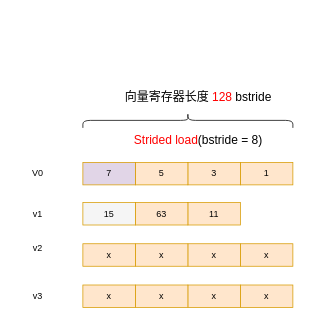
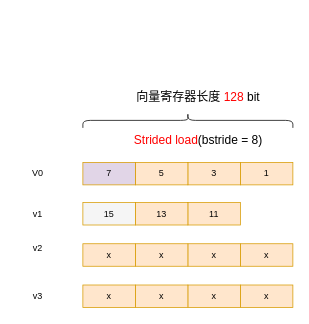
(198, 97) -> (198, 97)
(162, 214) -> (162, 214)
